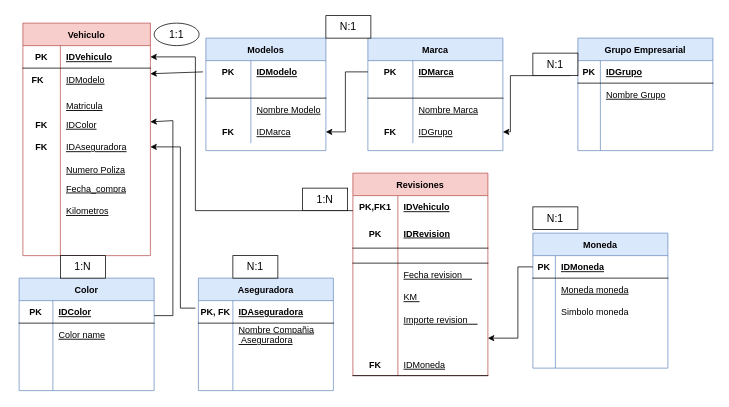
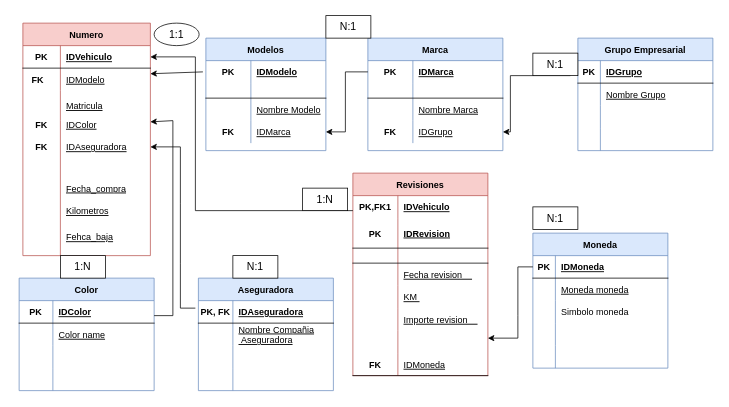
(86, 35) -> (86, 35)
(105, 169) -> none
none -> (105, 237)
